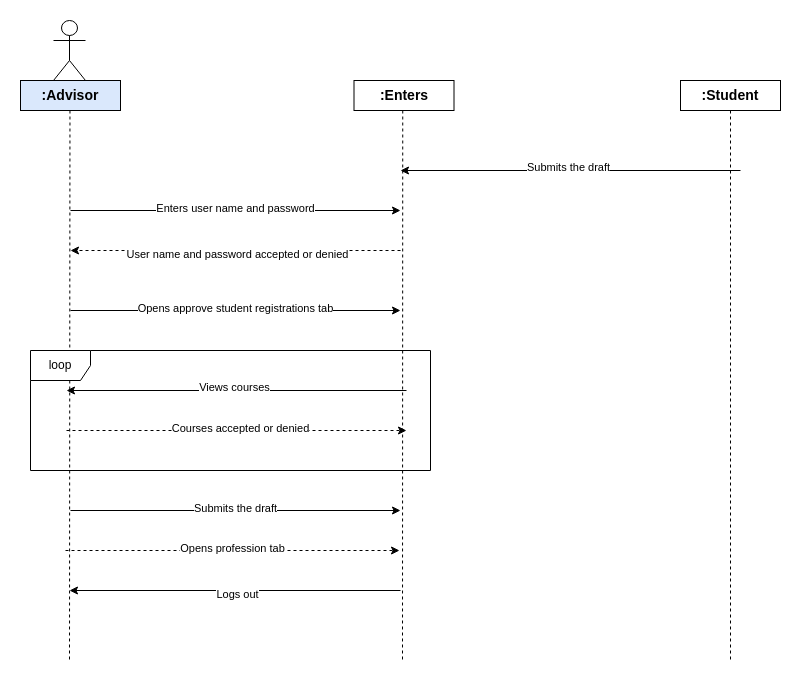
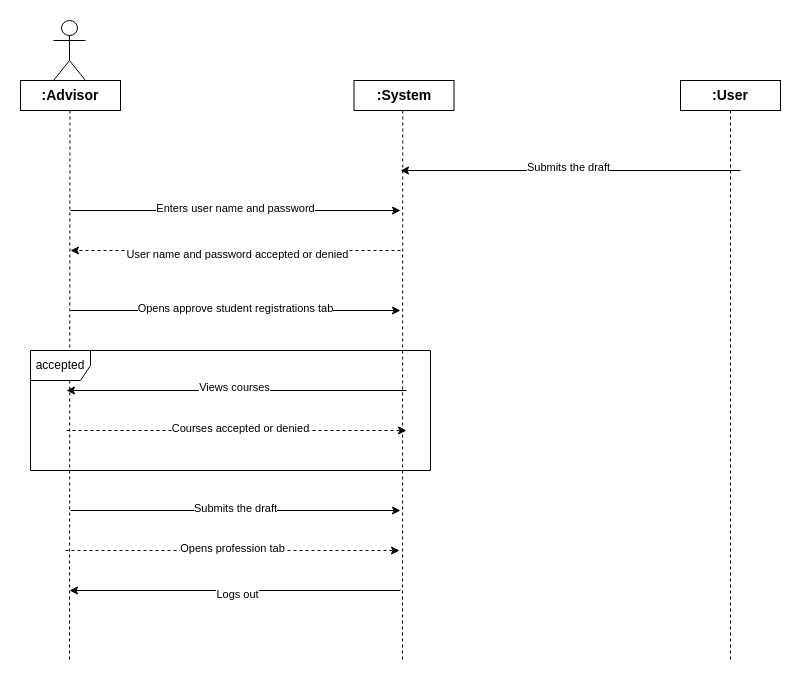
(71, 96) -> (71, 96)
(405, 96) -> (405, 96)
(731, 96) -> (731, 96)
(61, 366) -> (61, 366)
